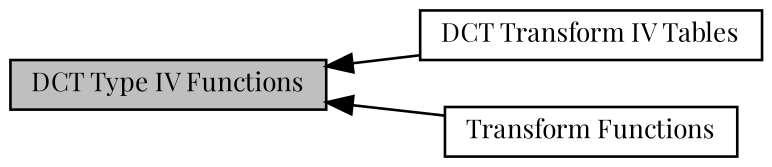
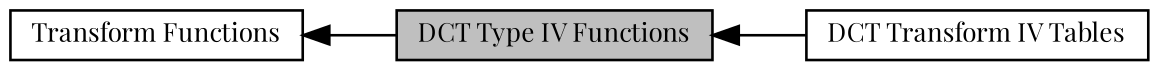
(399, 110) -> (363, 35)
